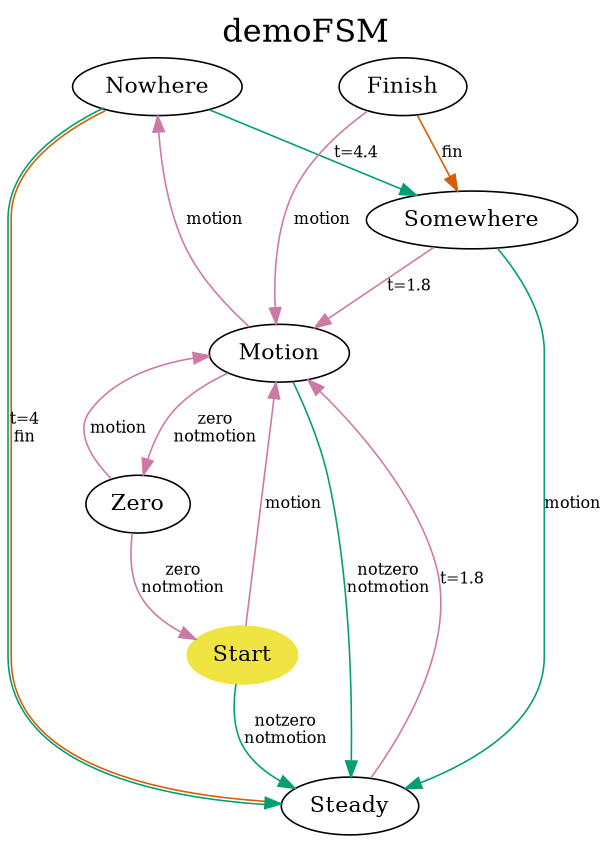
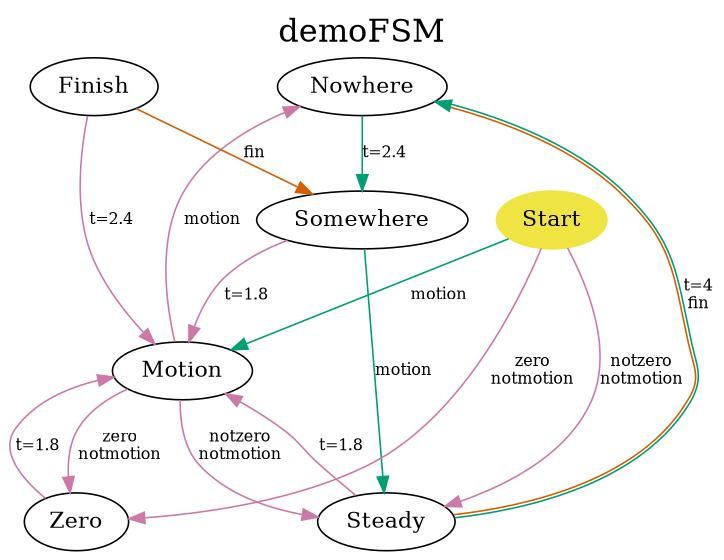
(356, 153) -> (385, 153)
(323, 220) -> (112, 220)
(119, 429) -> (38, 446)
(260, 512) -> (384, 289)
(10, 523) -> (687, 327)
(343, 568) -> (217, 481)
(138, 592) -> (390, 451)
(240, 741) -> (589, 405)
